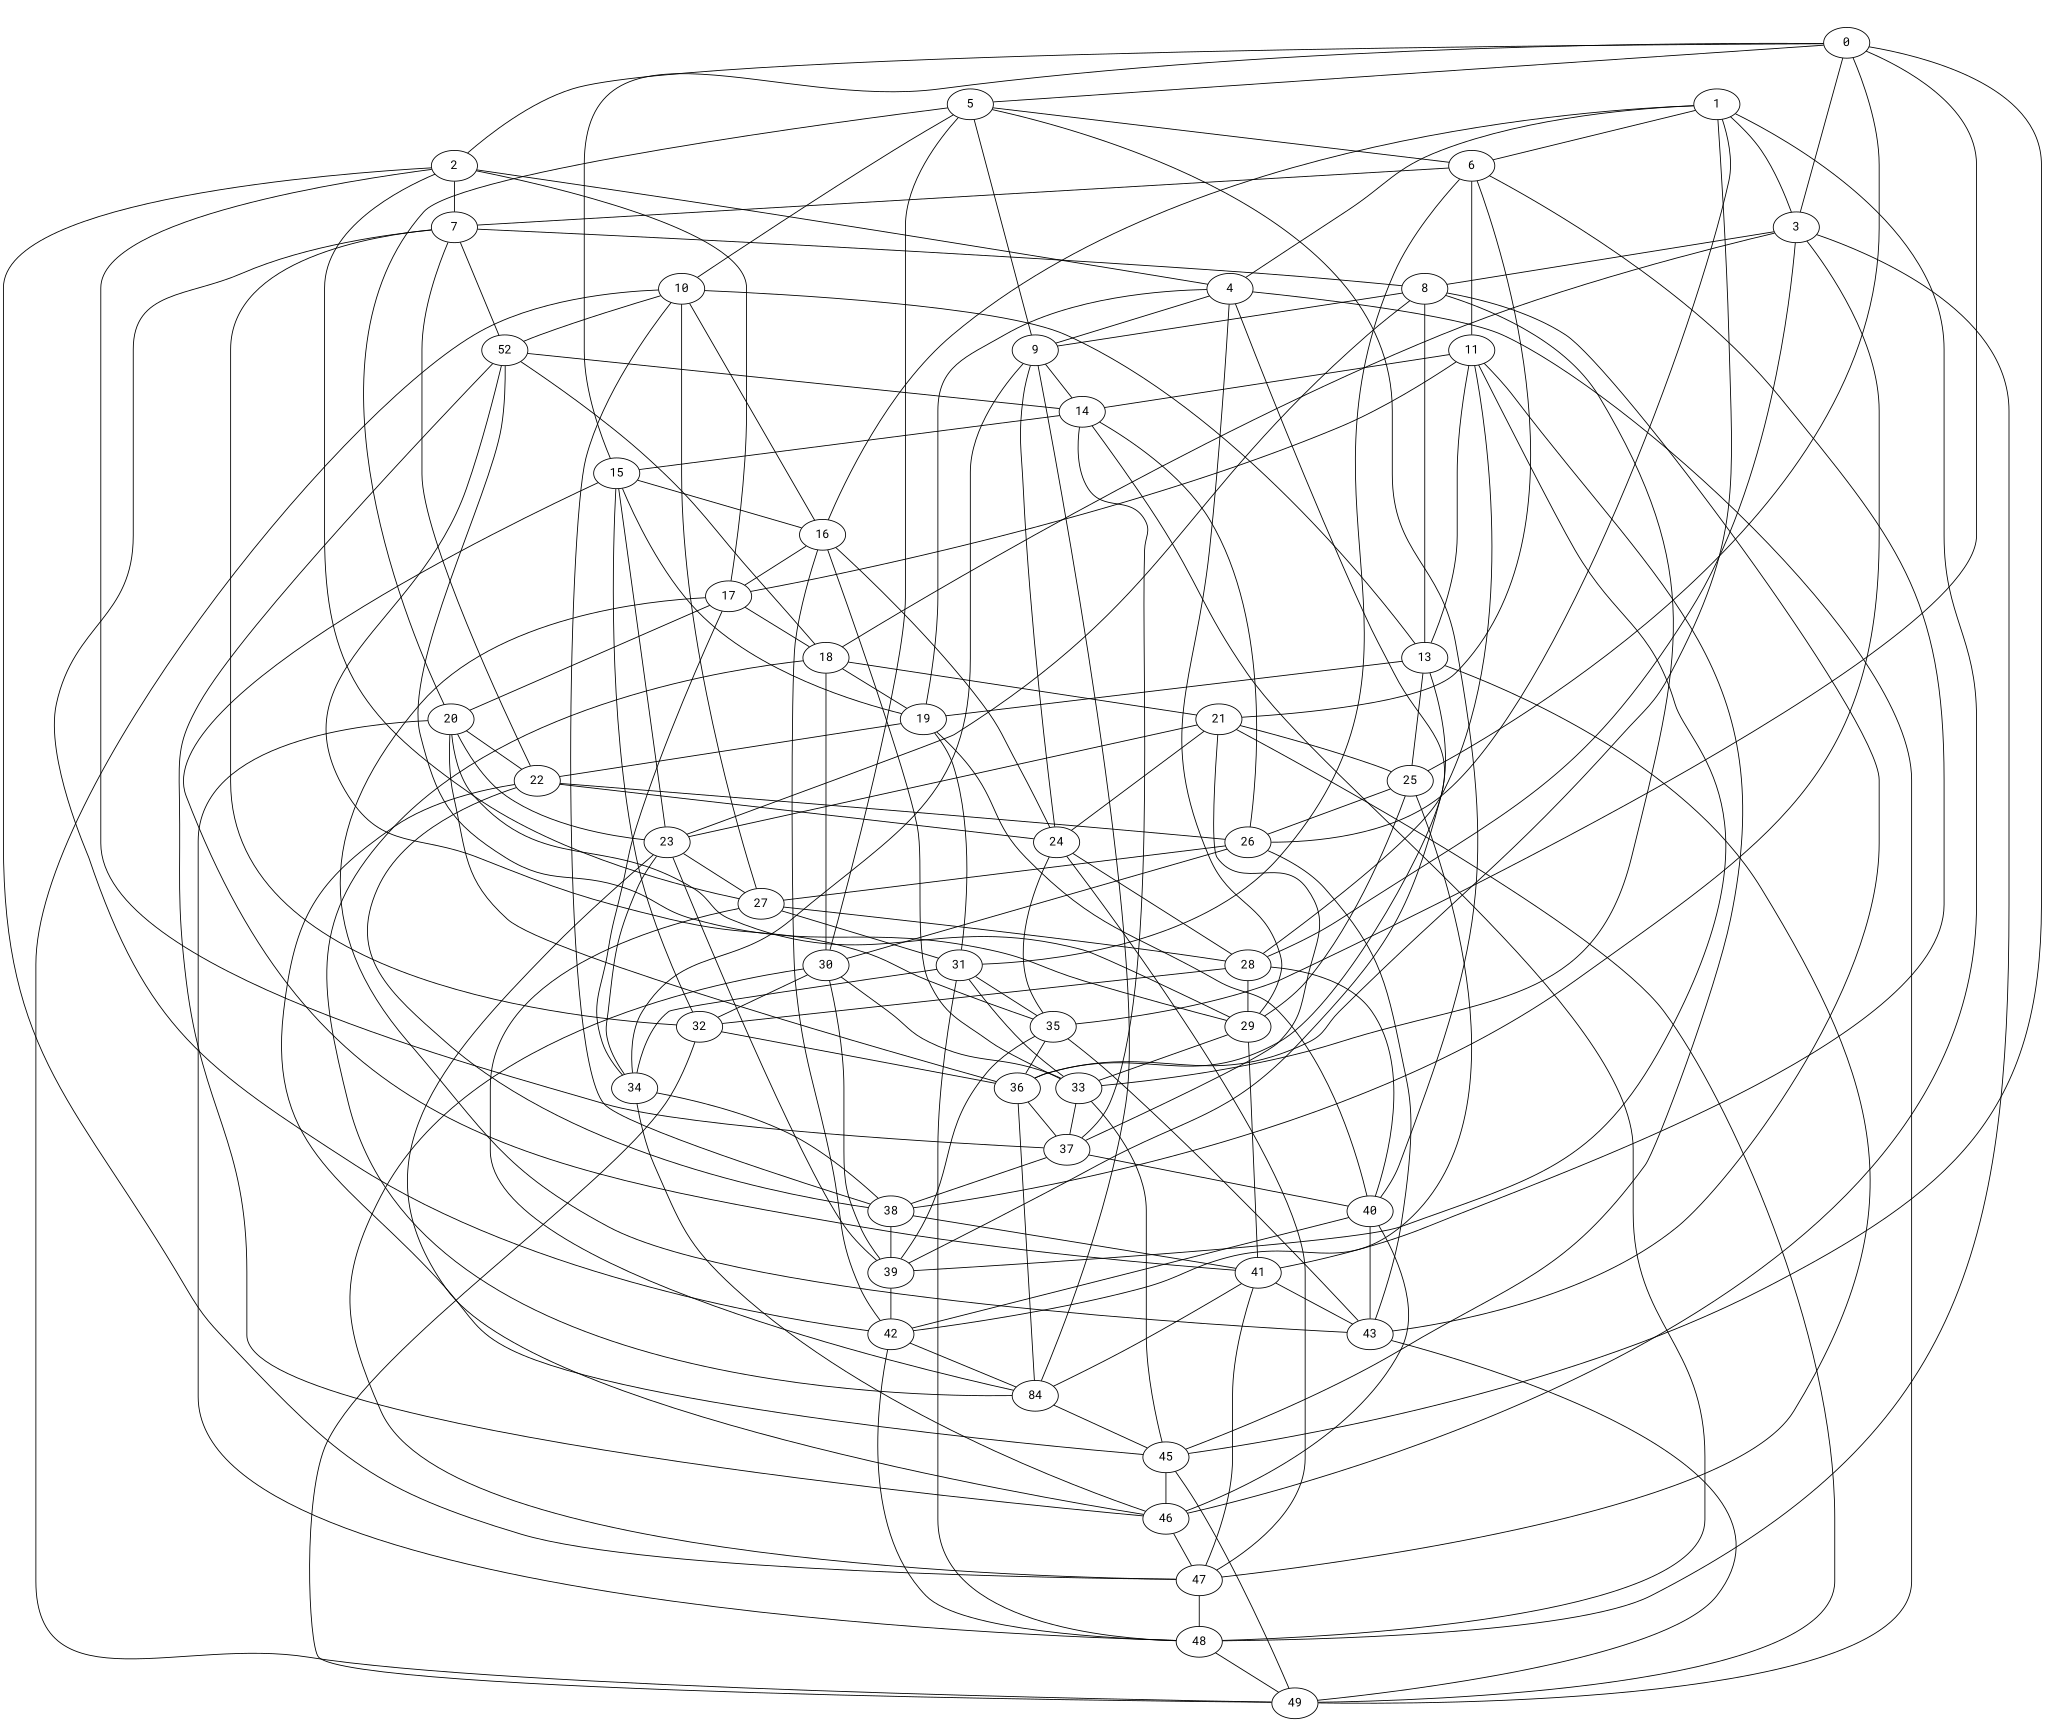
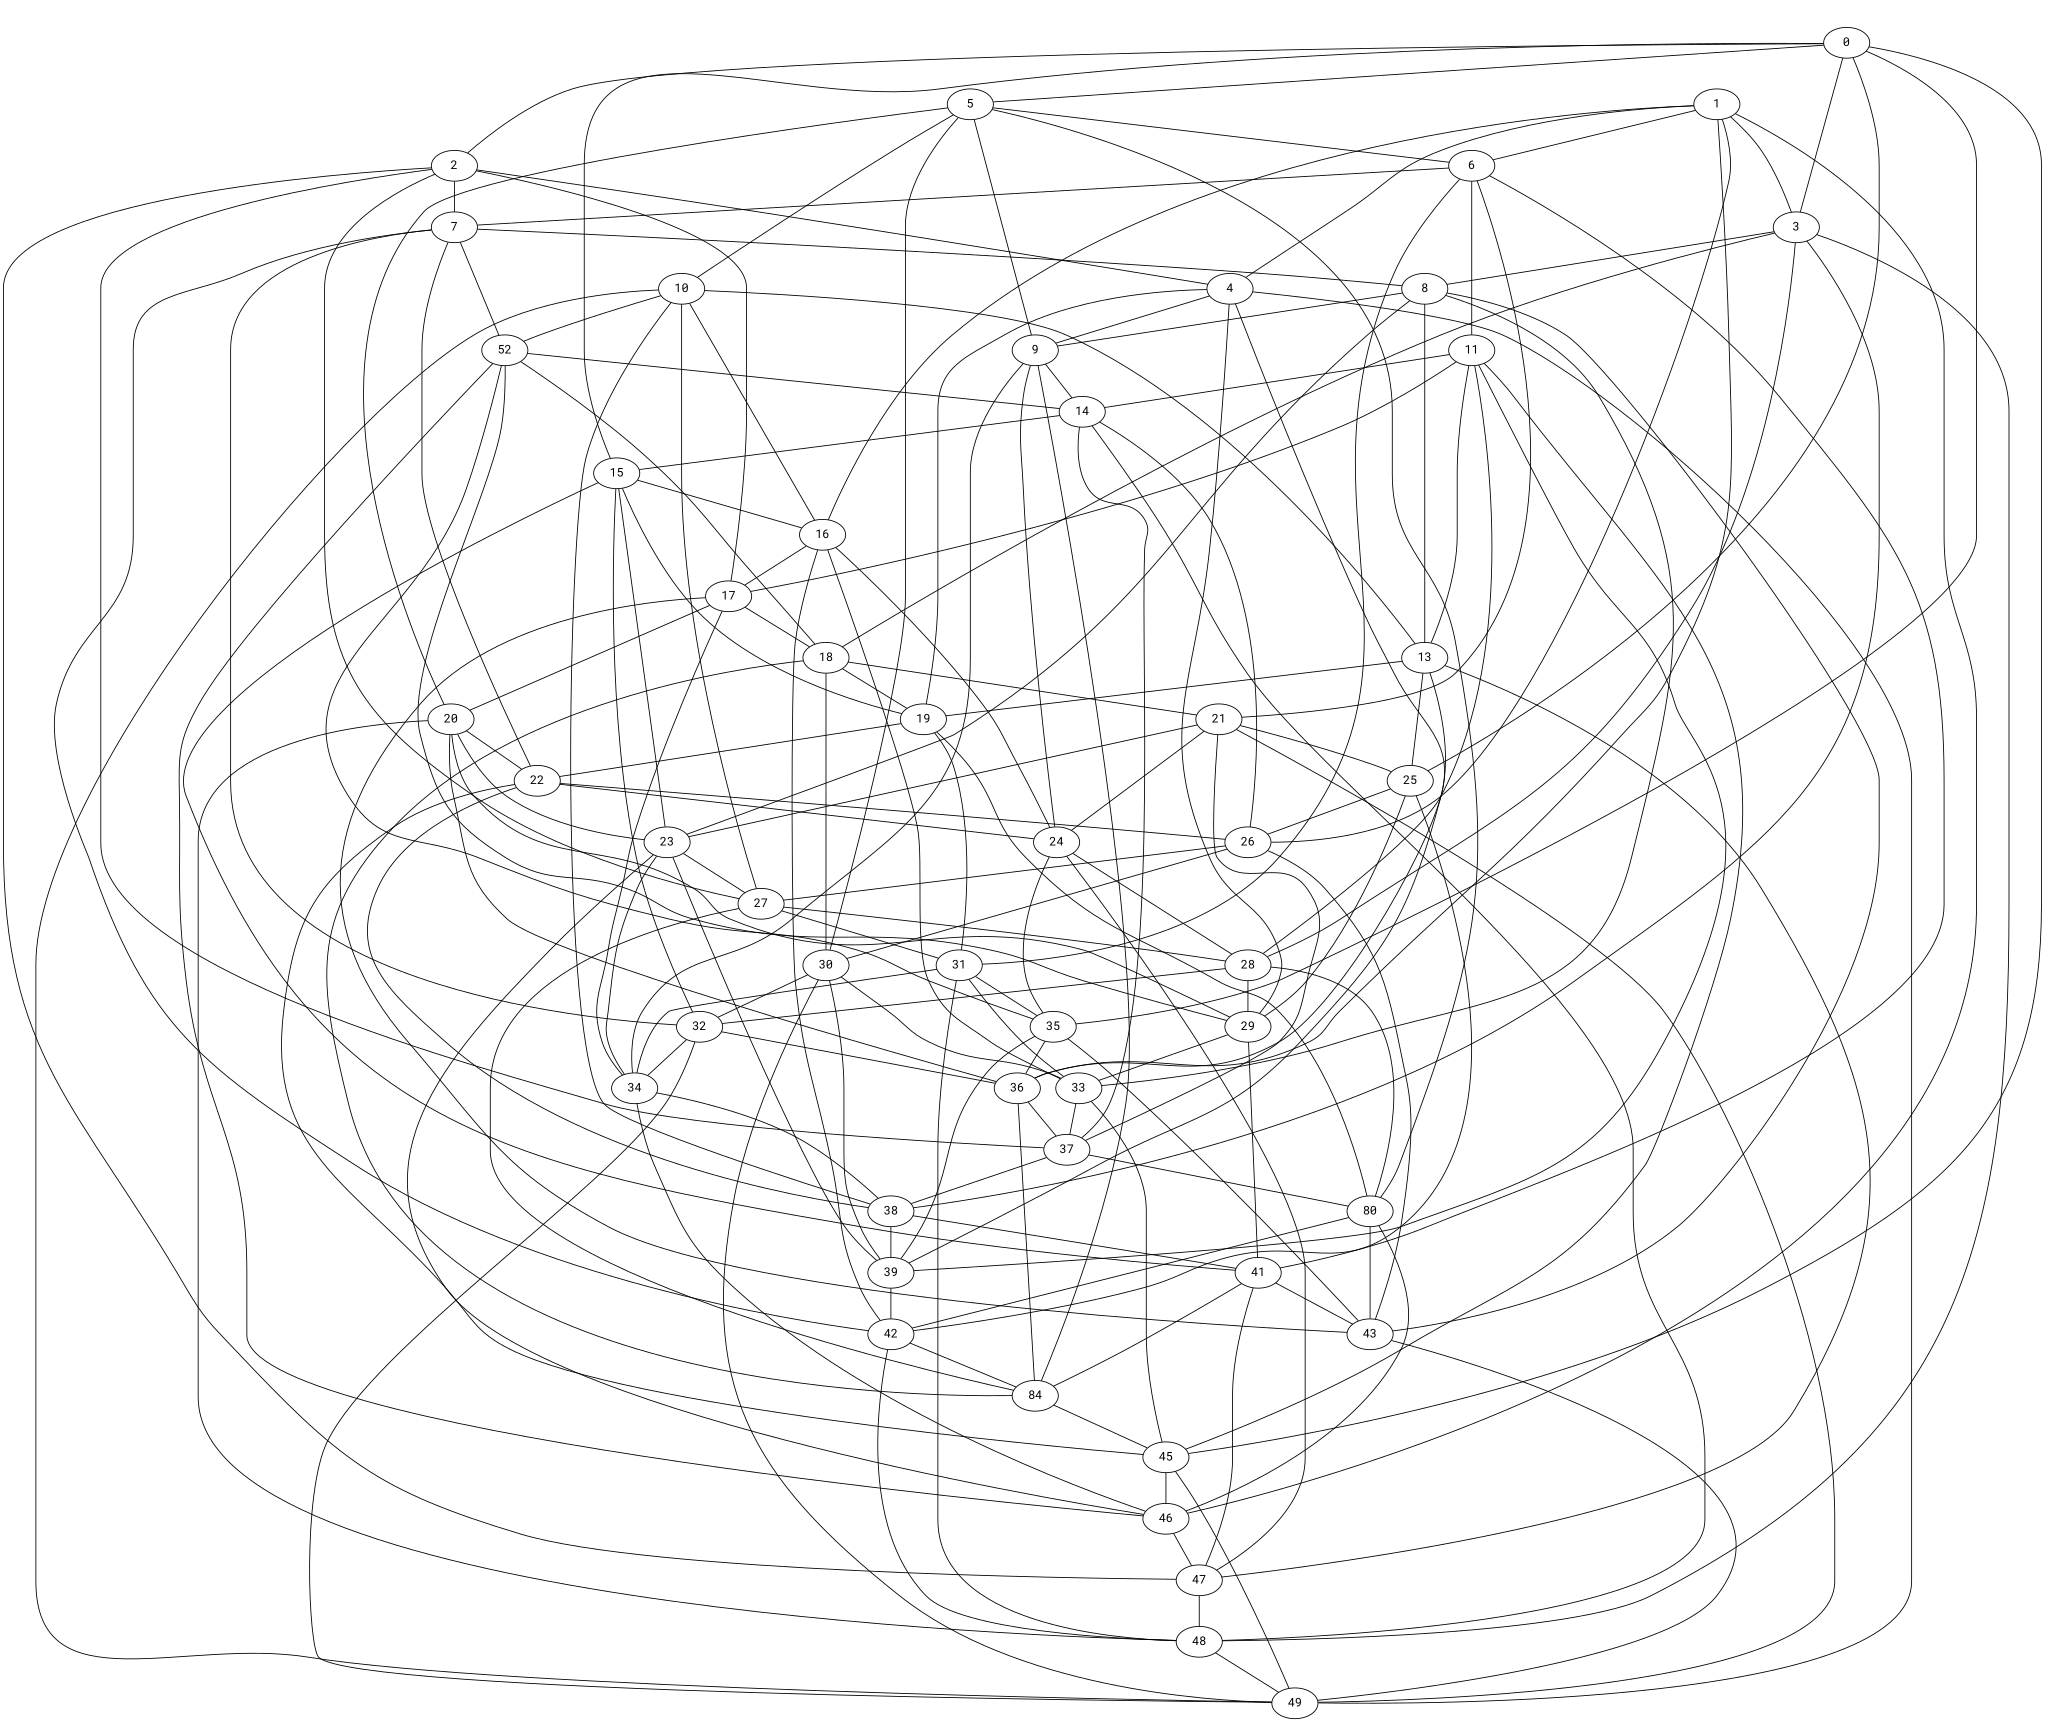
none -> (667, 1058)
(1370, 1211) -> (1370, 1211)
(419, 1451) -> (791, 1491)
